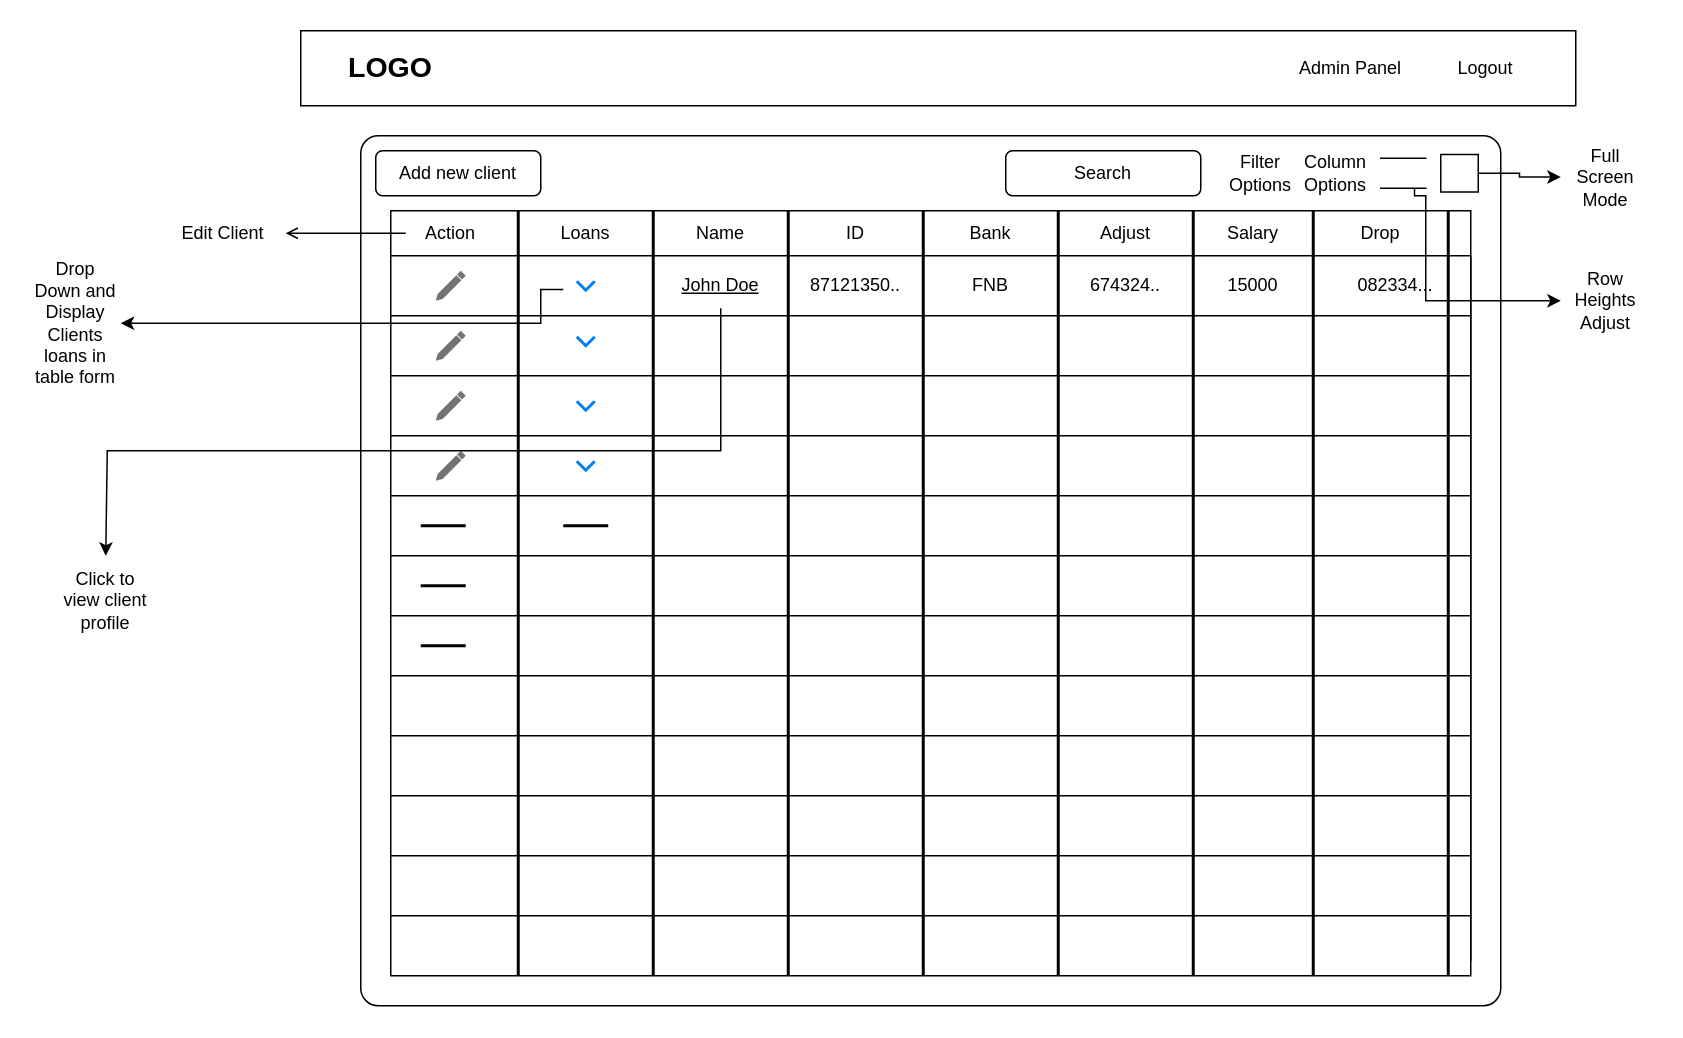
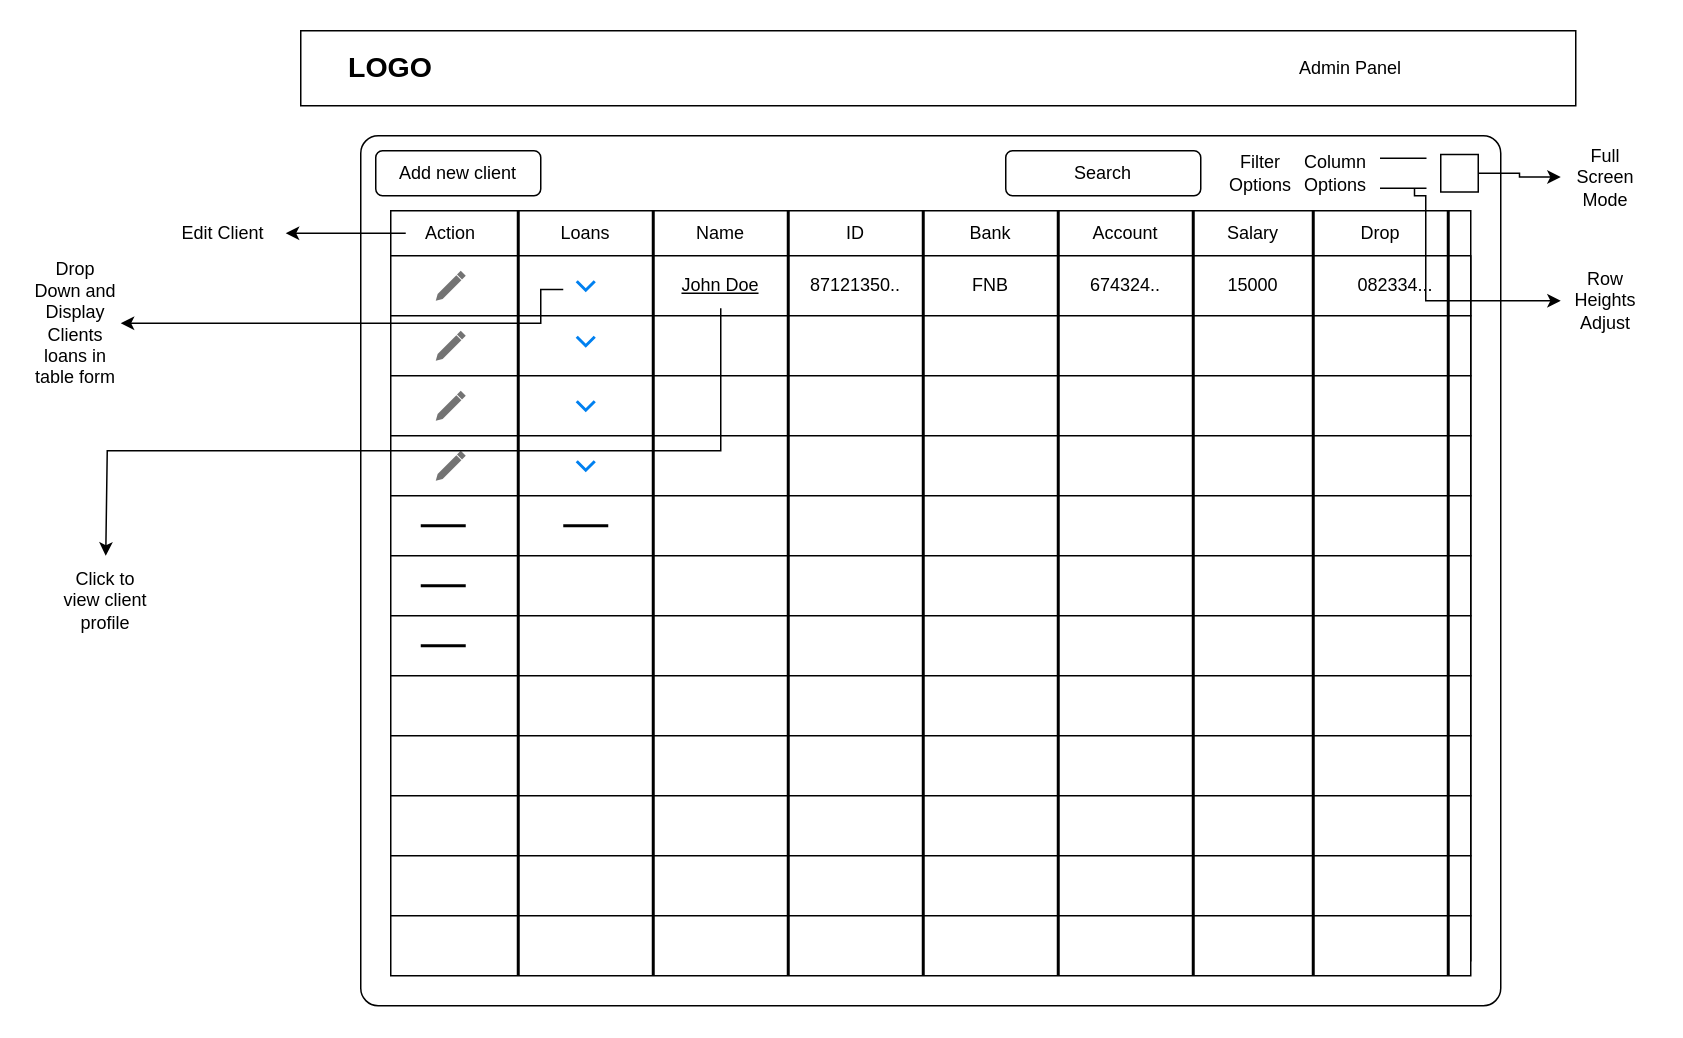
(1486, 68) -> none
(294, 233) -> (297, 233)
(1126, 233) -> (1126, 233)
